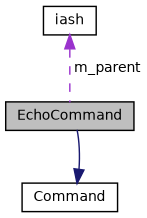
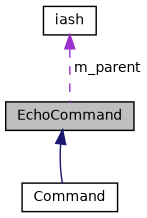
(79, 149) -> (60, 164)
